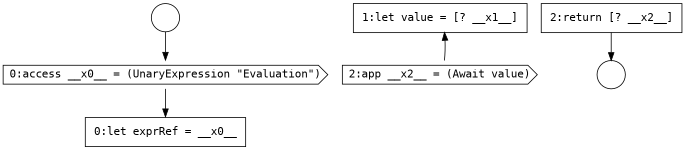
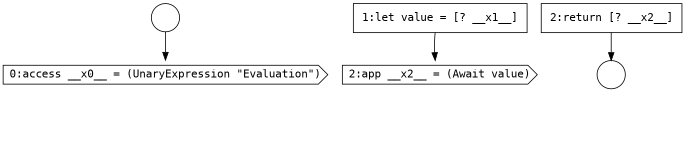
(445, 50) -> (435, 43)
(165, 132) -> none
